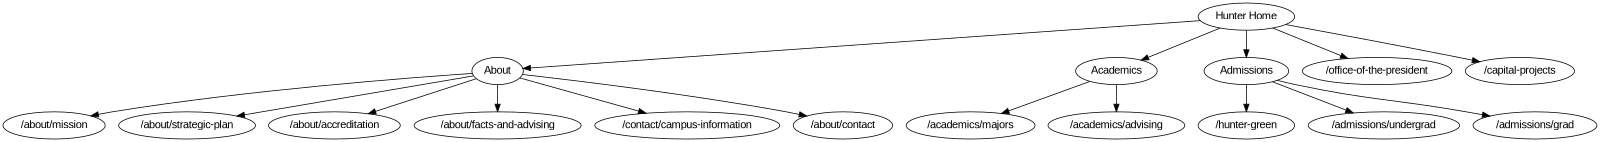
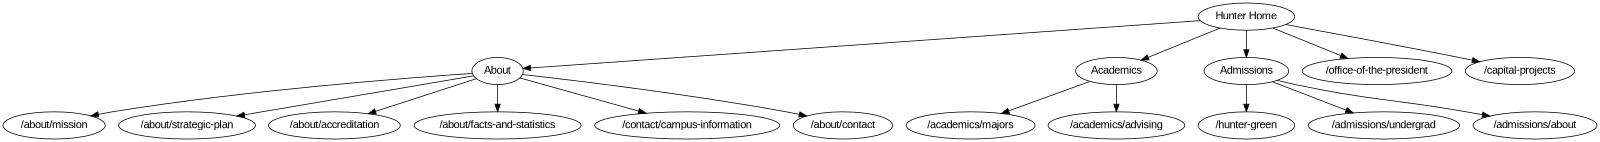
(498, 125) -> (498, 125)
(1535, 125) -> (1535, 125)
